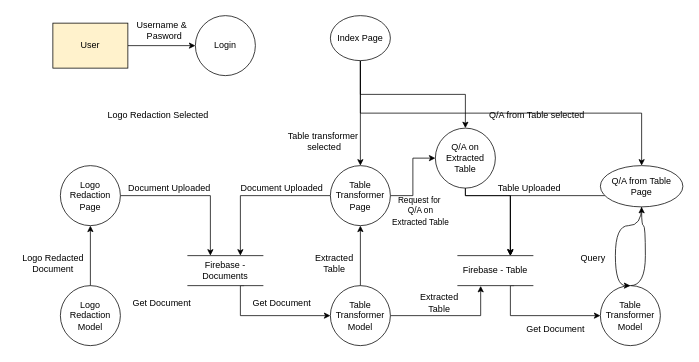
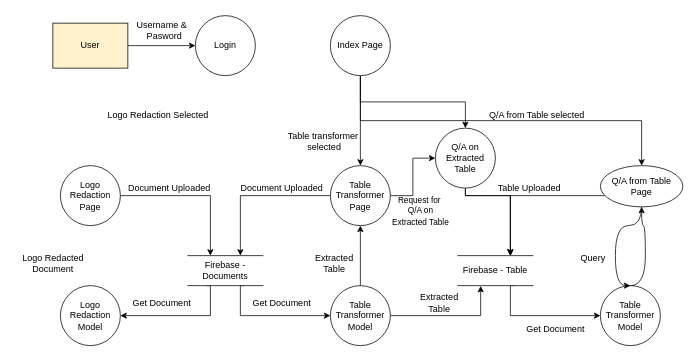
(360, 38) -> (360, 45)
(90, 258) -> none
none -> (182, 315)
